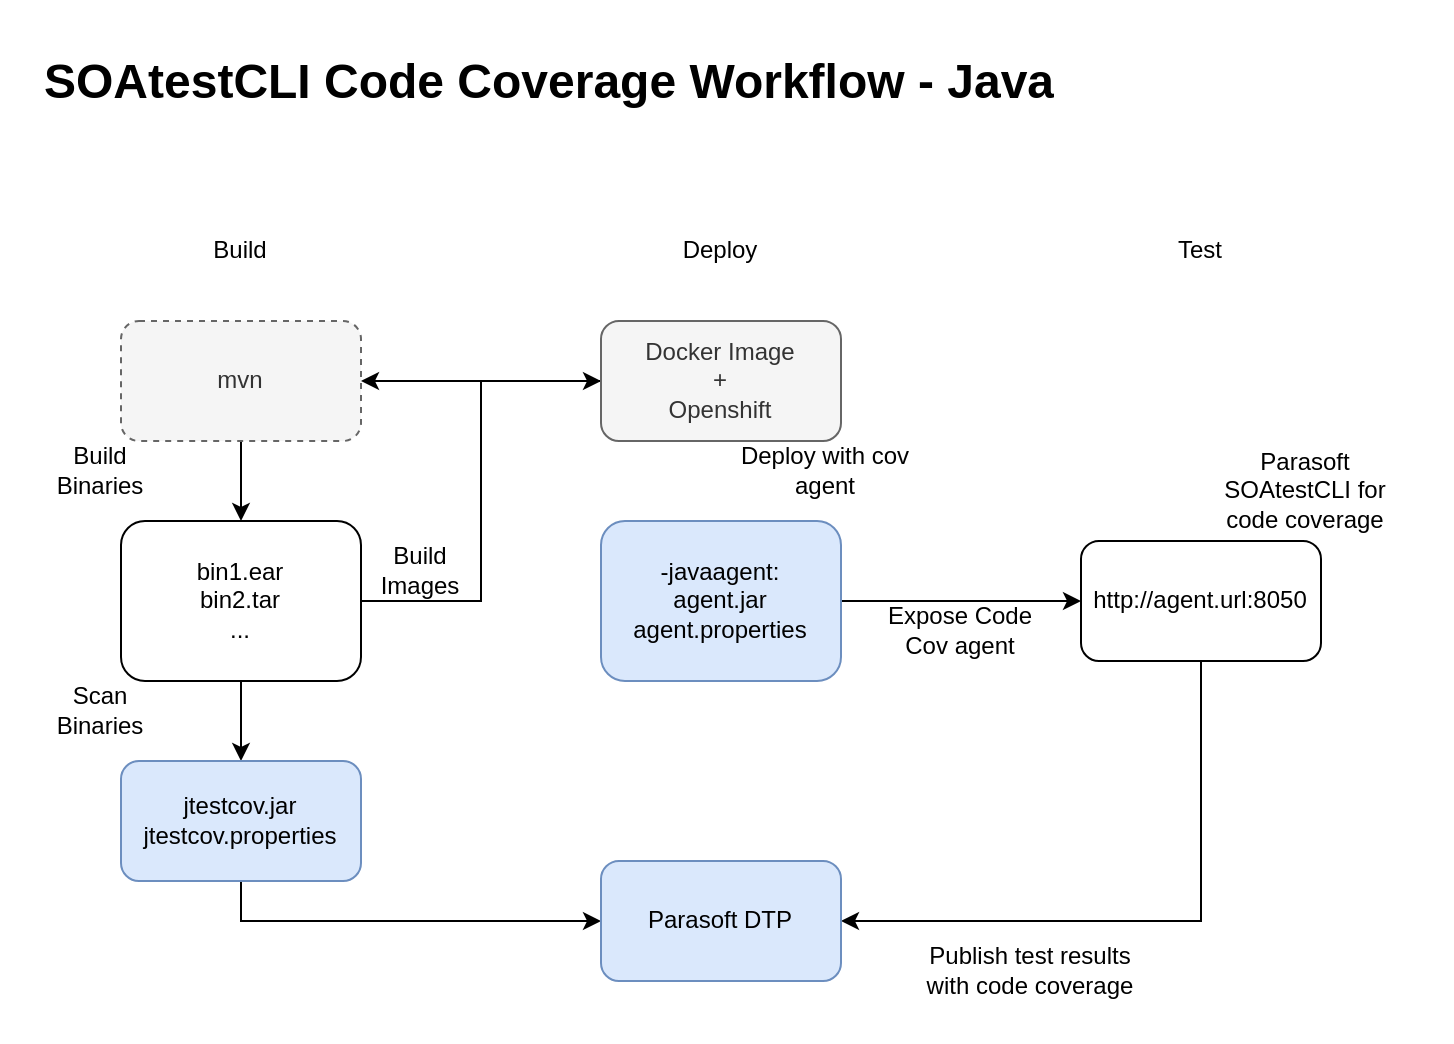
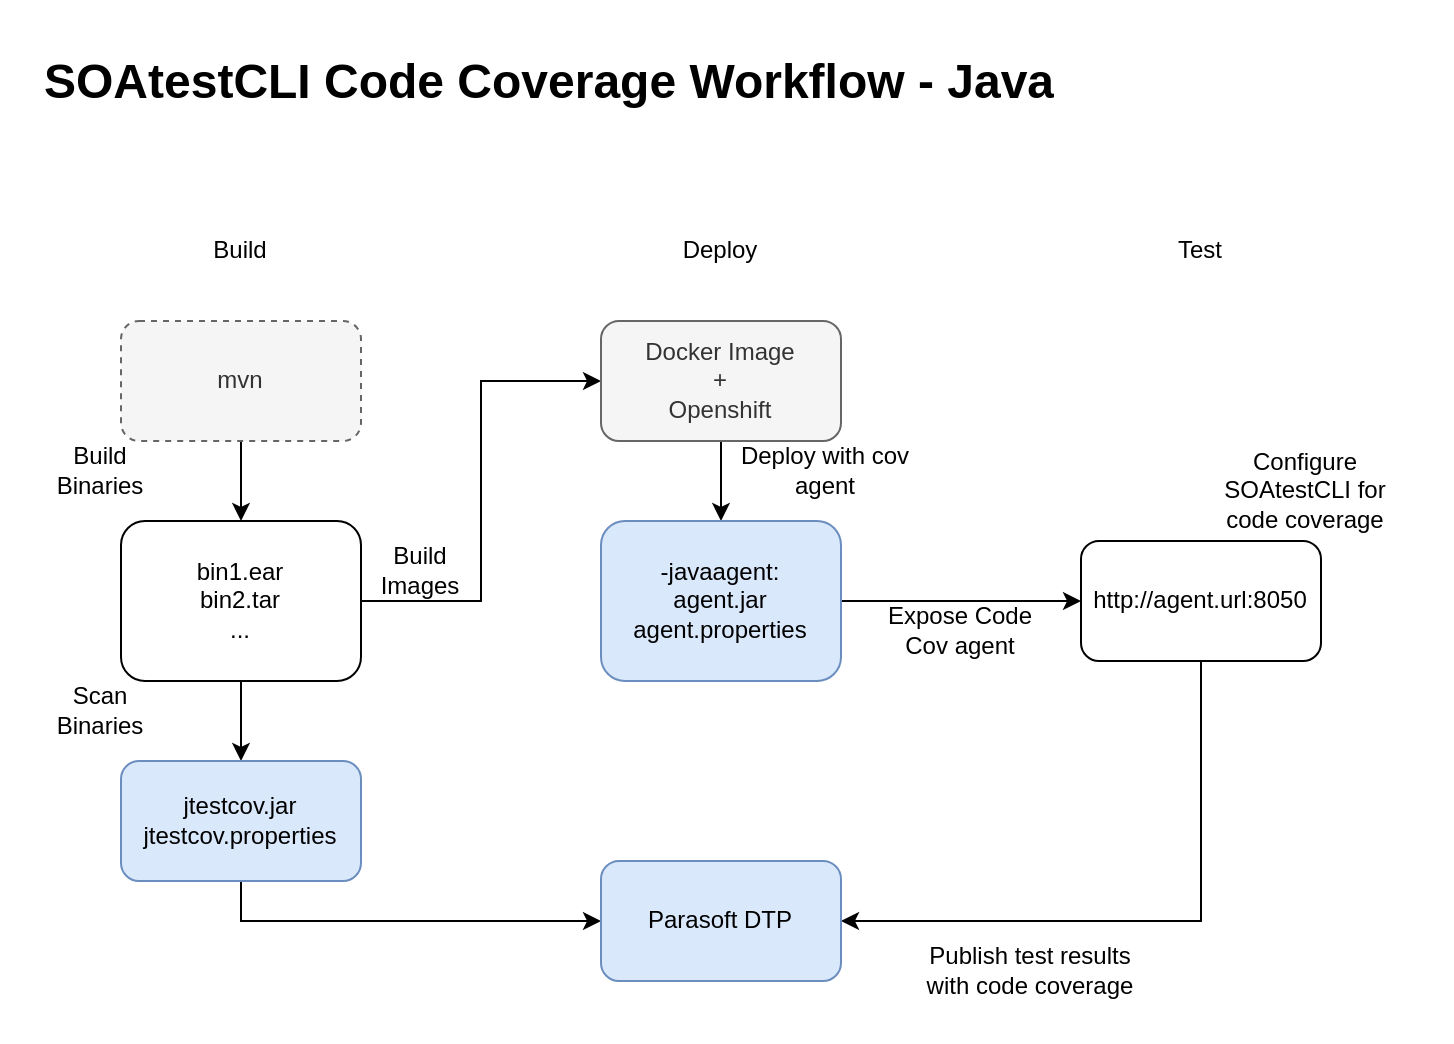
(426, 381) -> (721, 474)
(1306, 491) -> (1306, 491)
